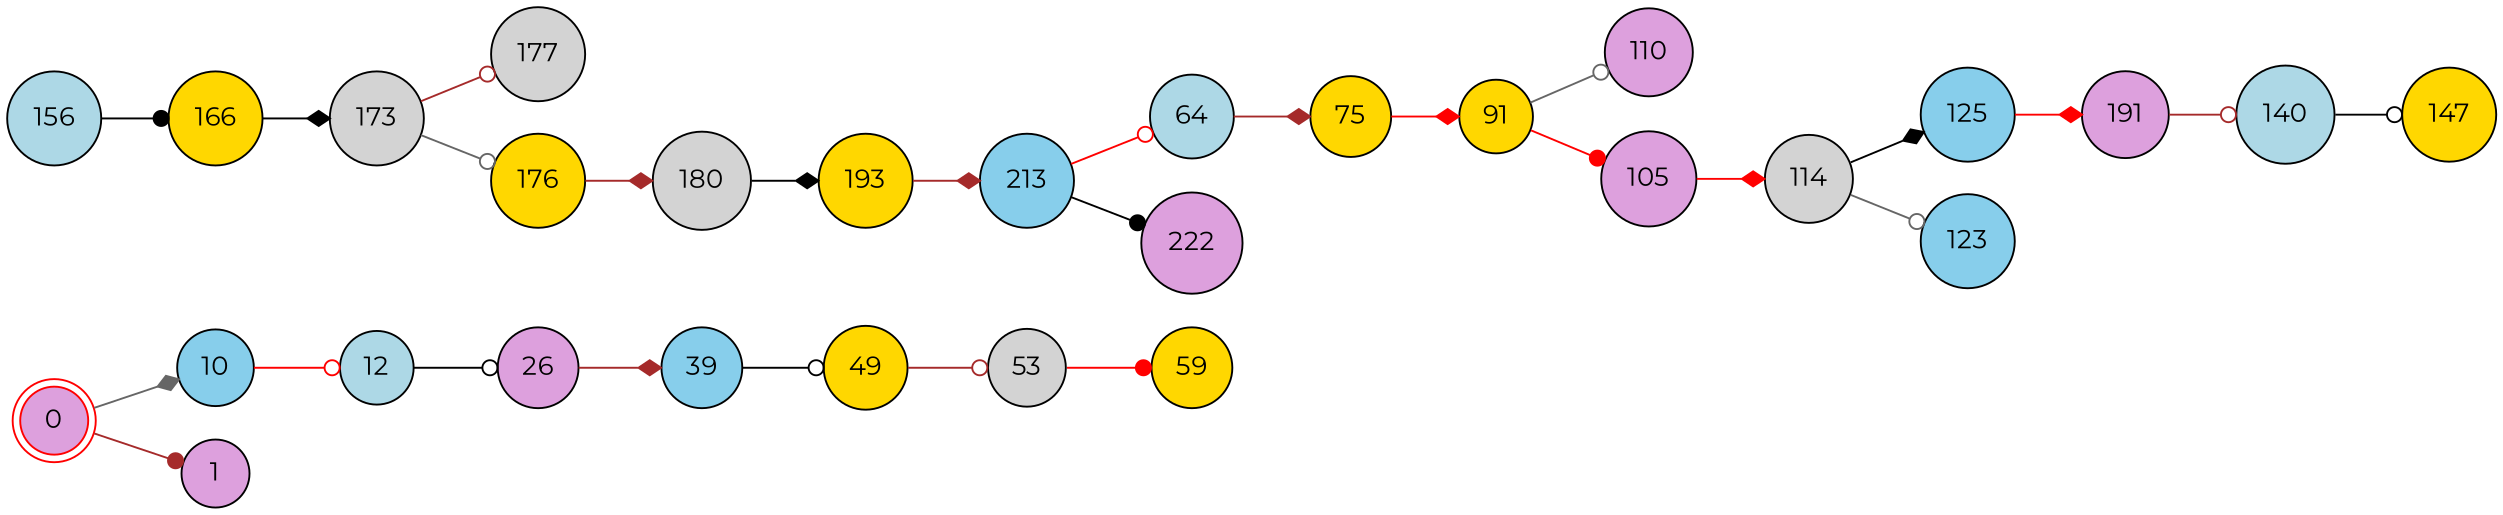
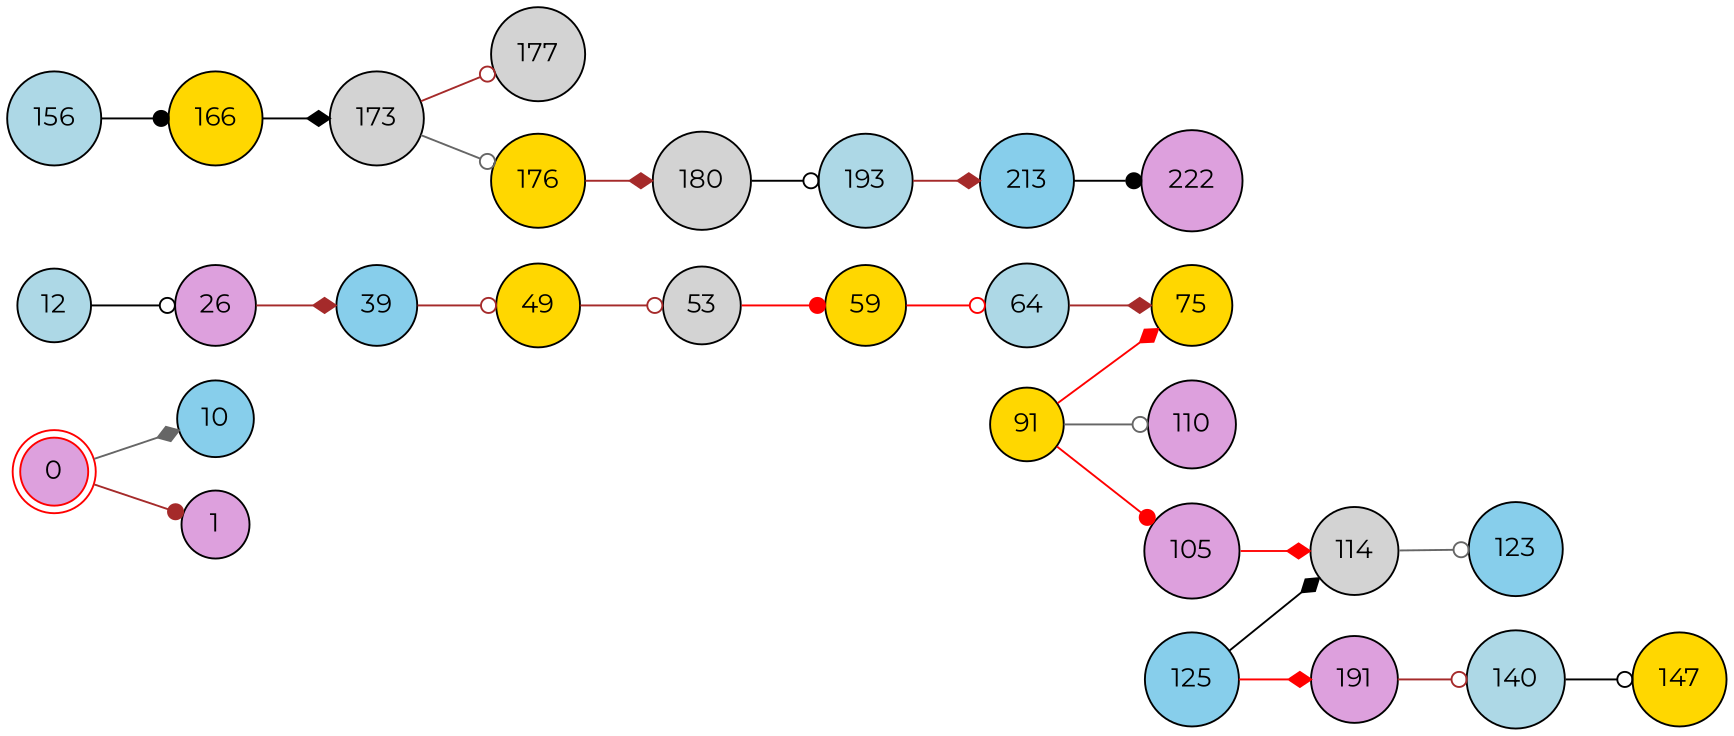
(1414, 117) -> (1099, 373)
(1105, 151) -> (938, 305)
(1877, 152) -> (1265, 622)
(774, 181) -> (778, 181)
(866, 181) -> (866, 181)
(289, 368) -> none
(775, 368) -> (449, 305)
